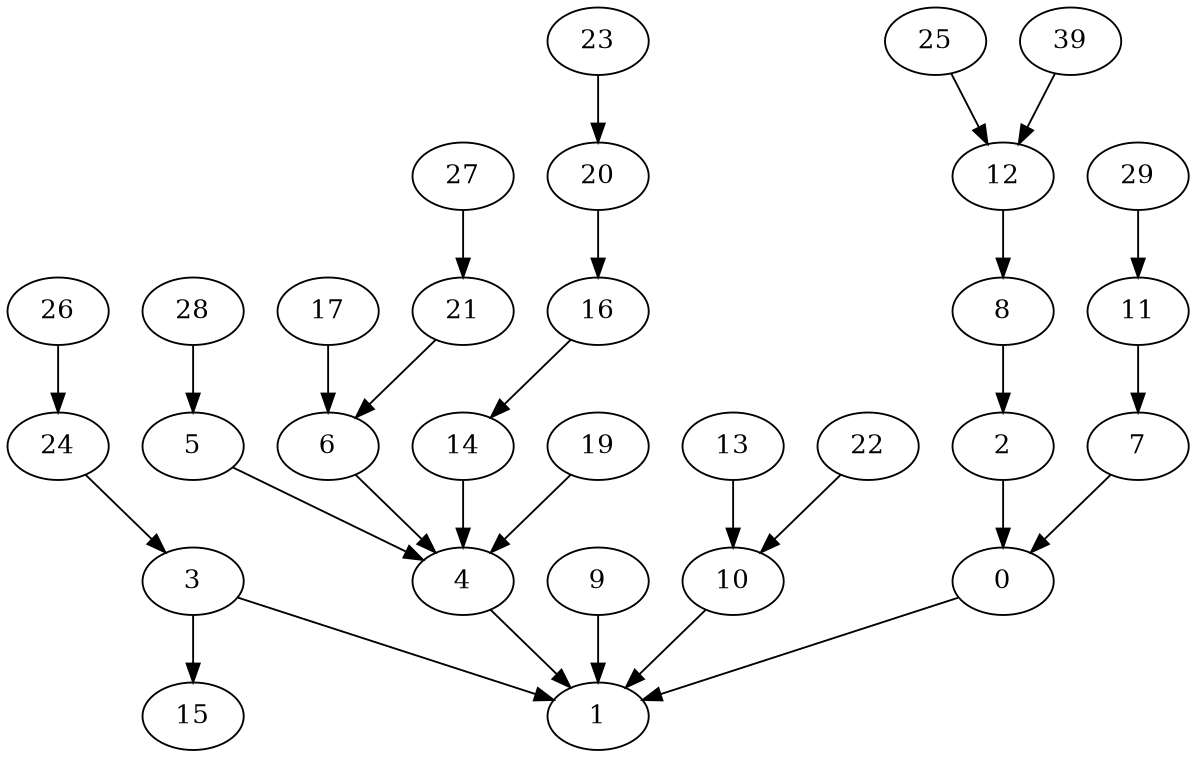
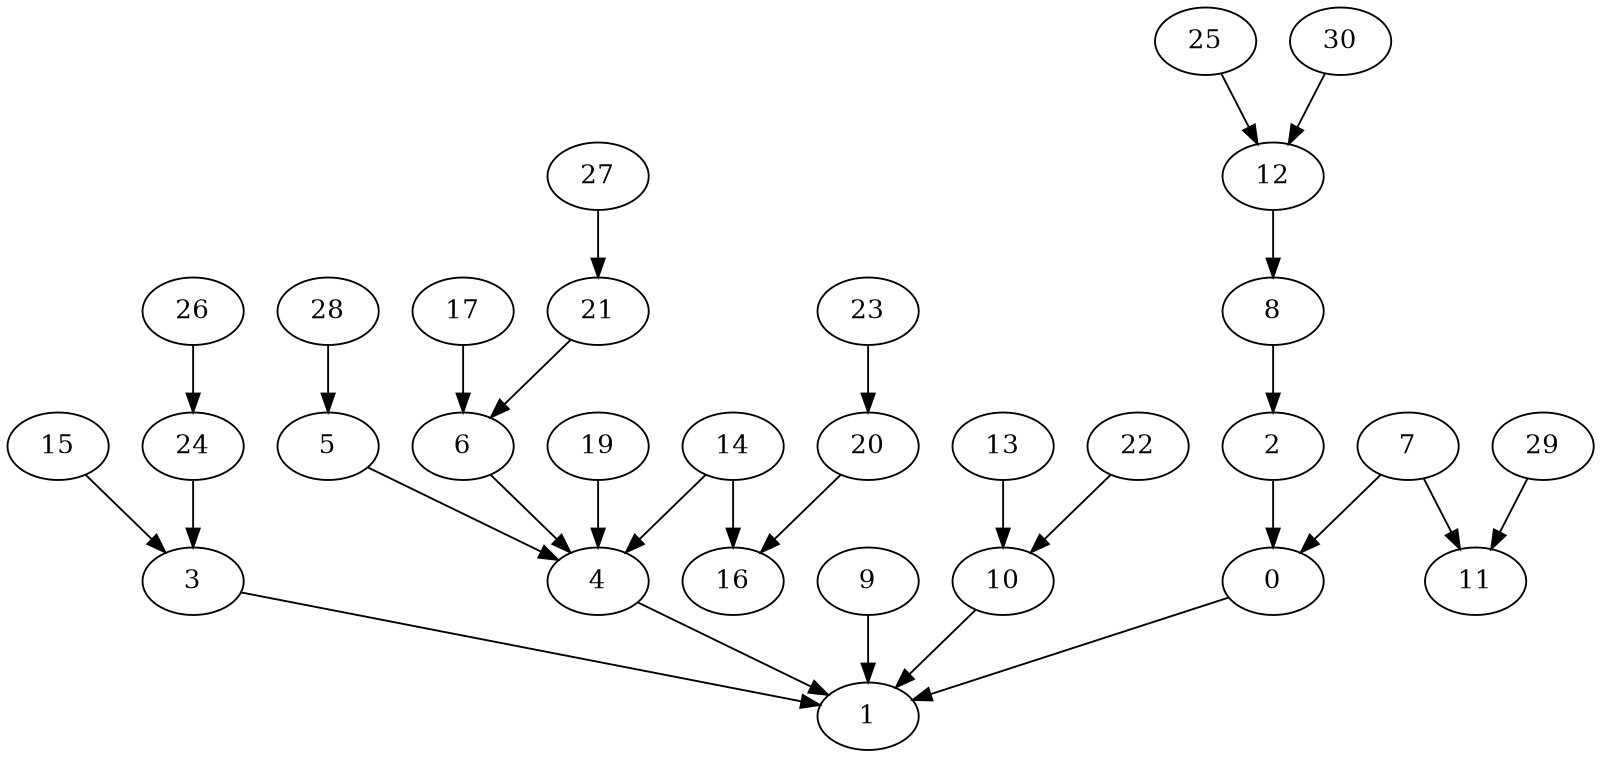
(1071, 41) -> (1341, 41)
(1138, 370) -> (1438, 505)
(538, 372) -> (733, 505)
(193, 640) -> (119, 507)
